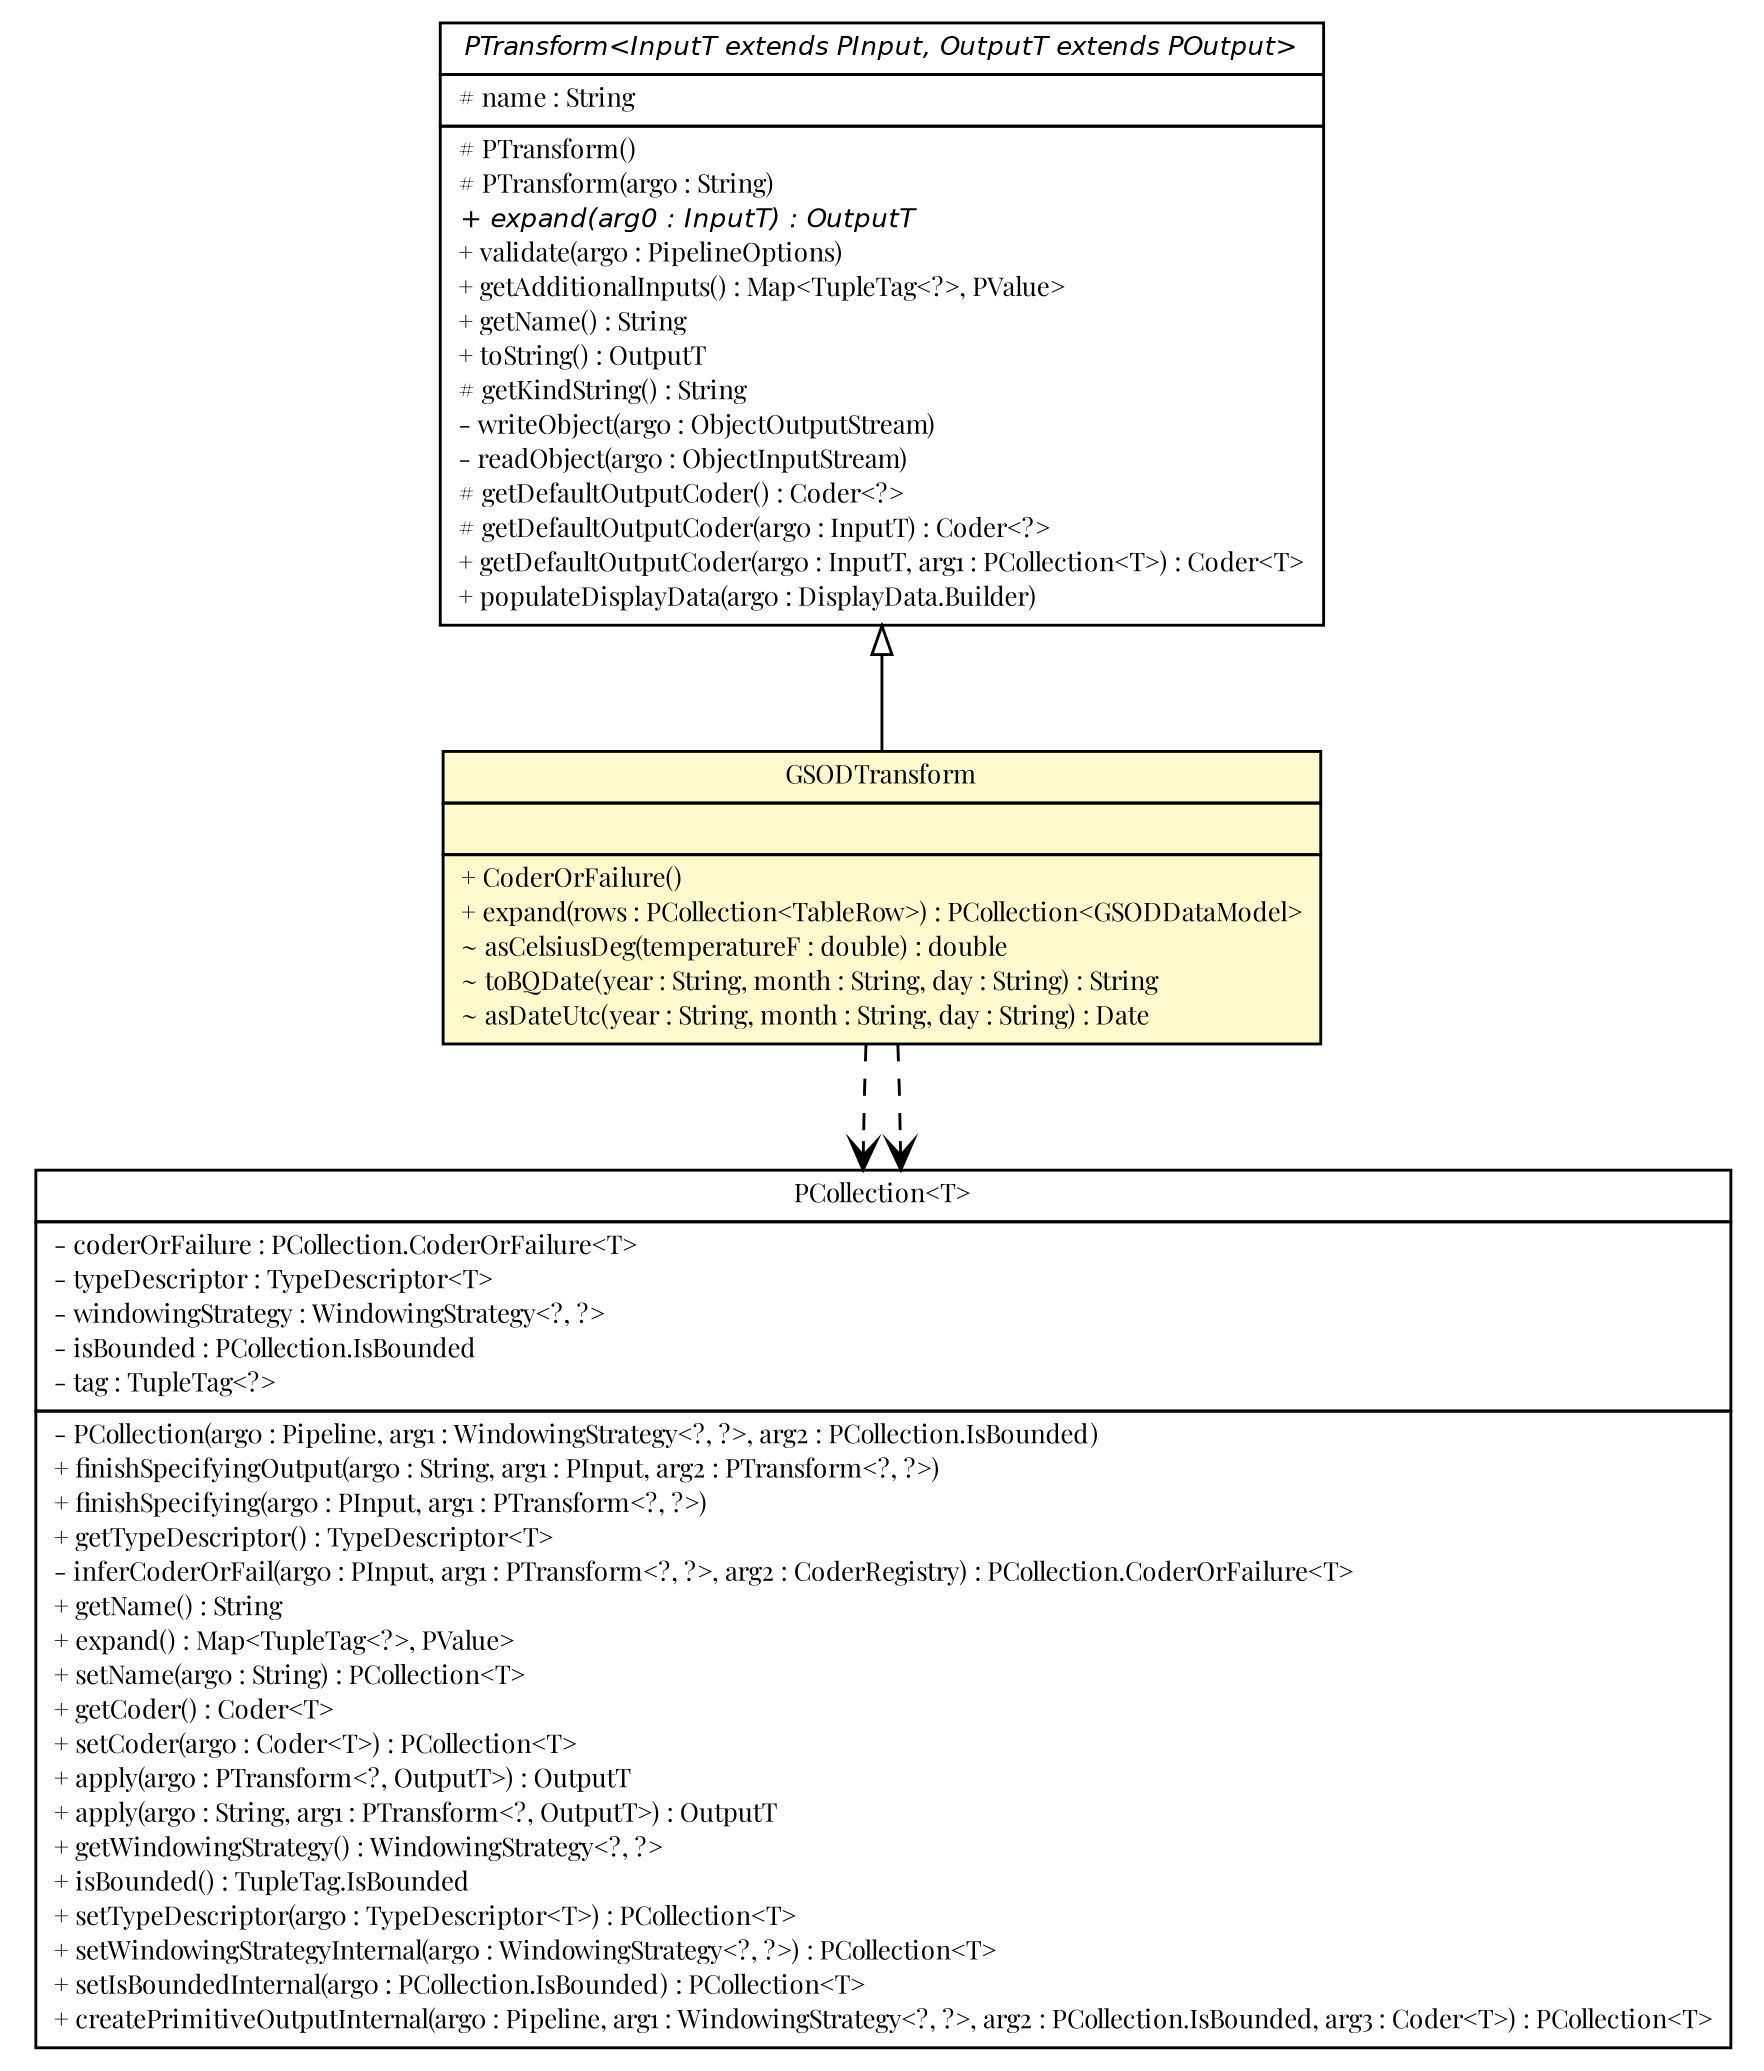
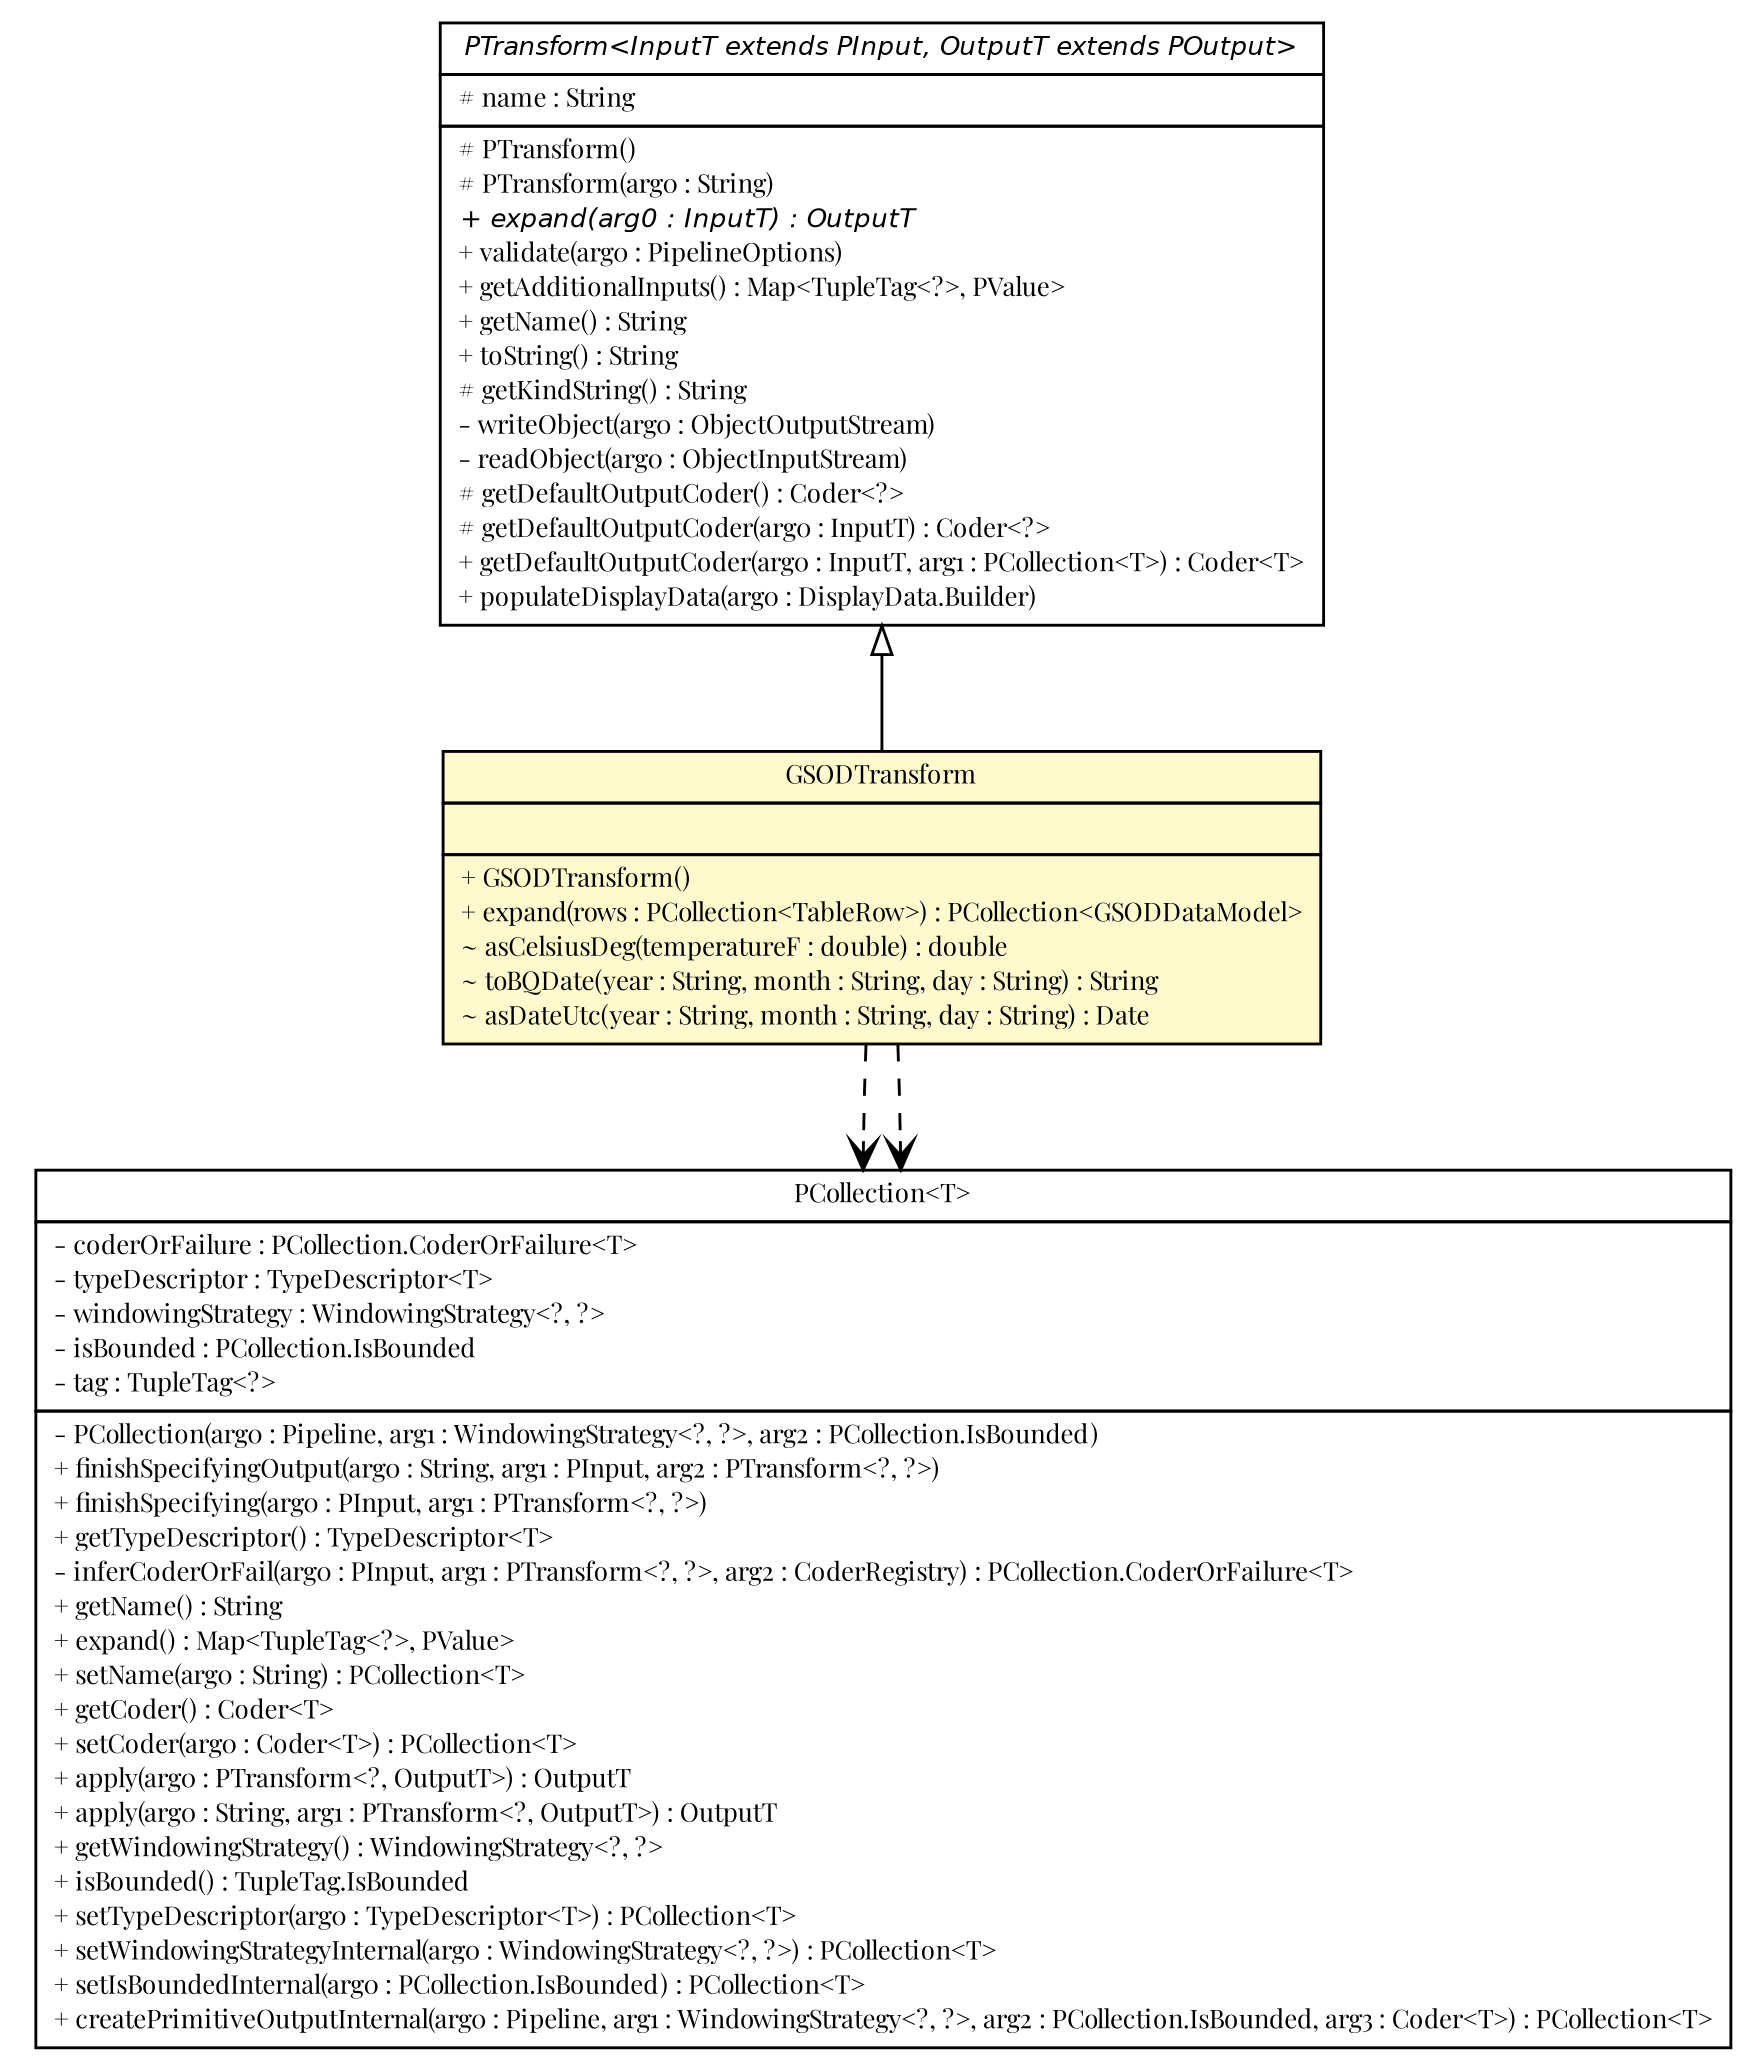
(582, 357) -> (569, 357)
(572, 879) -> (576, 879)
